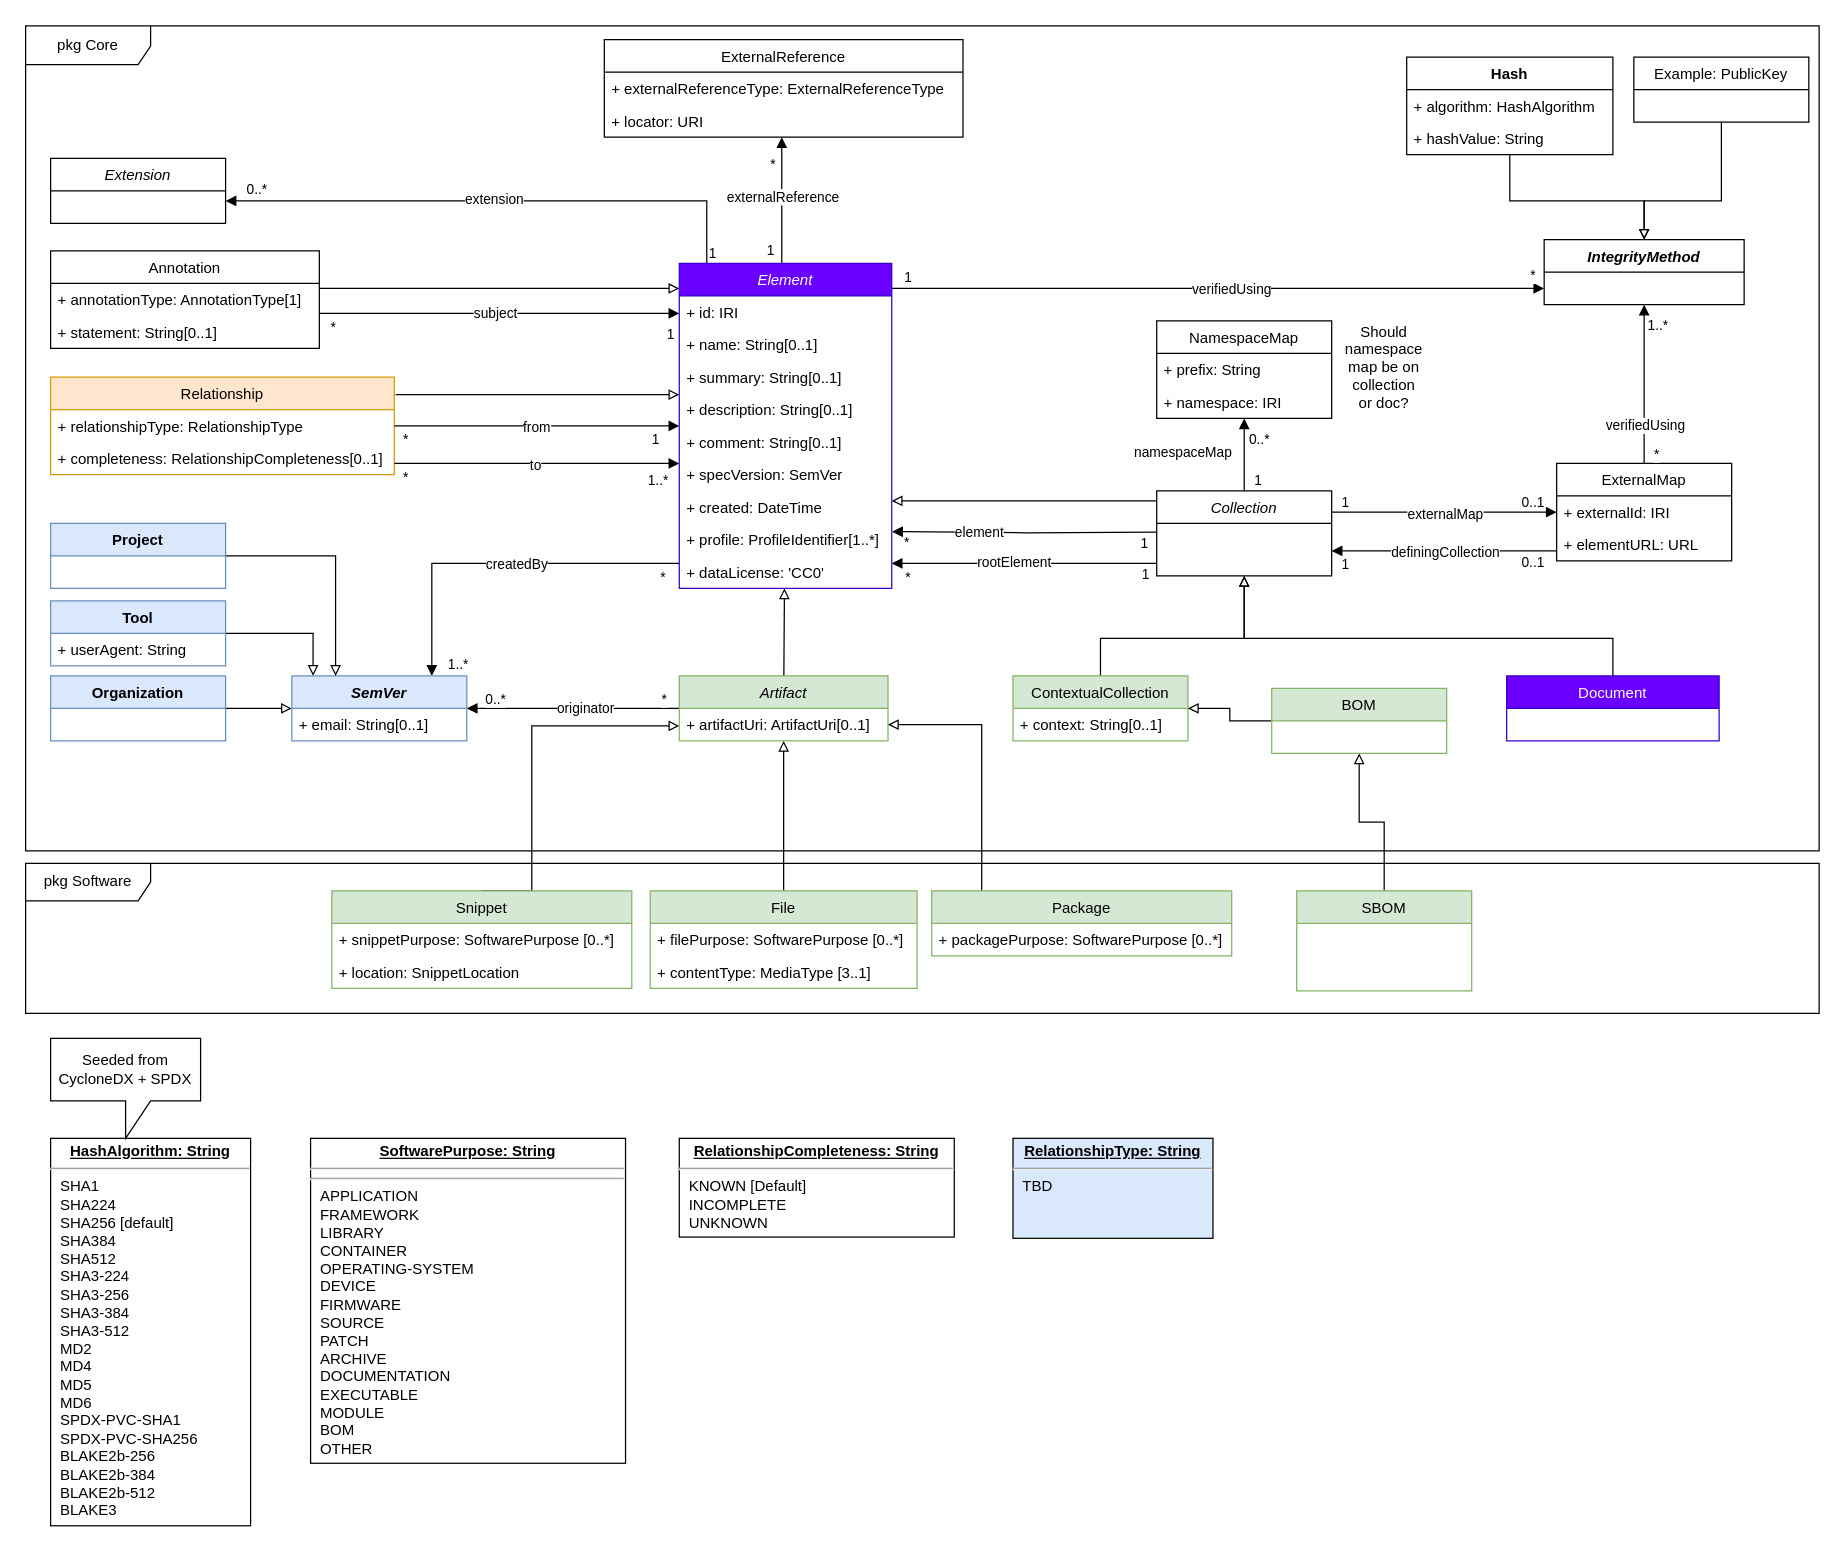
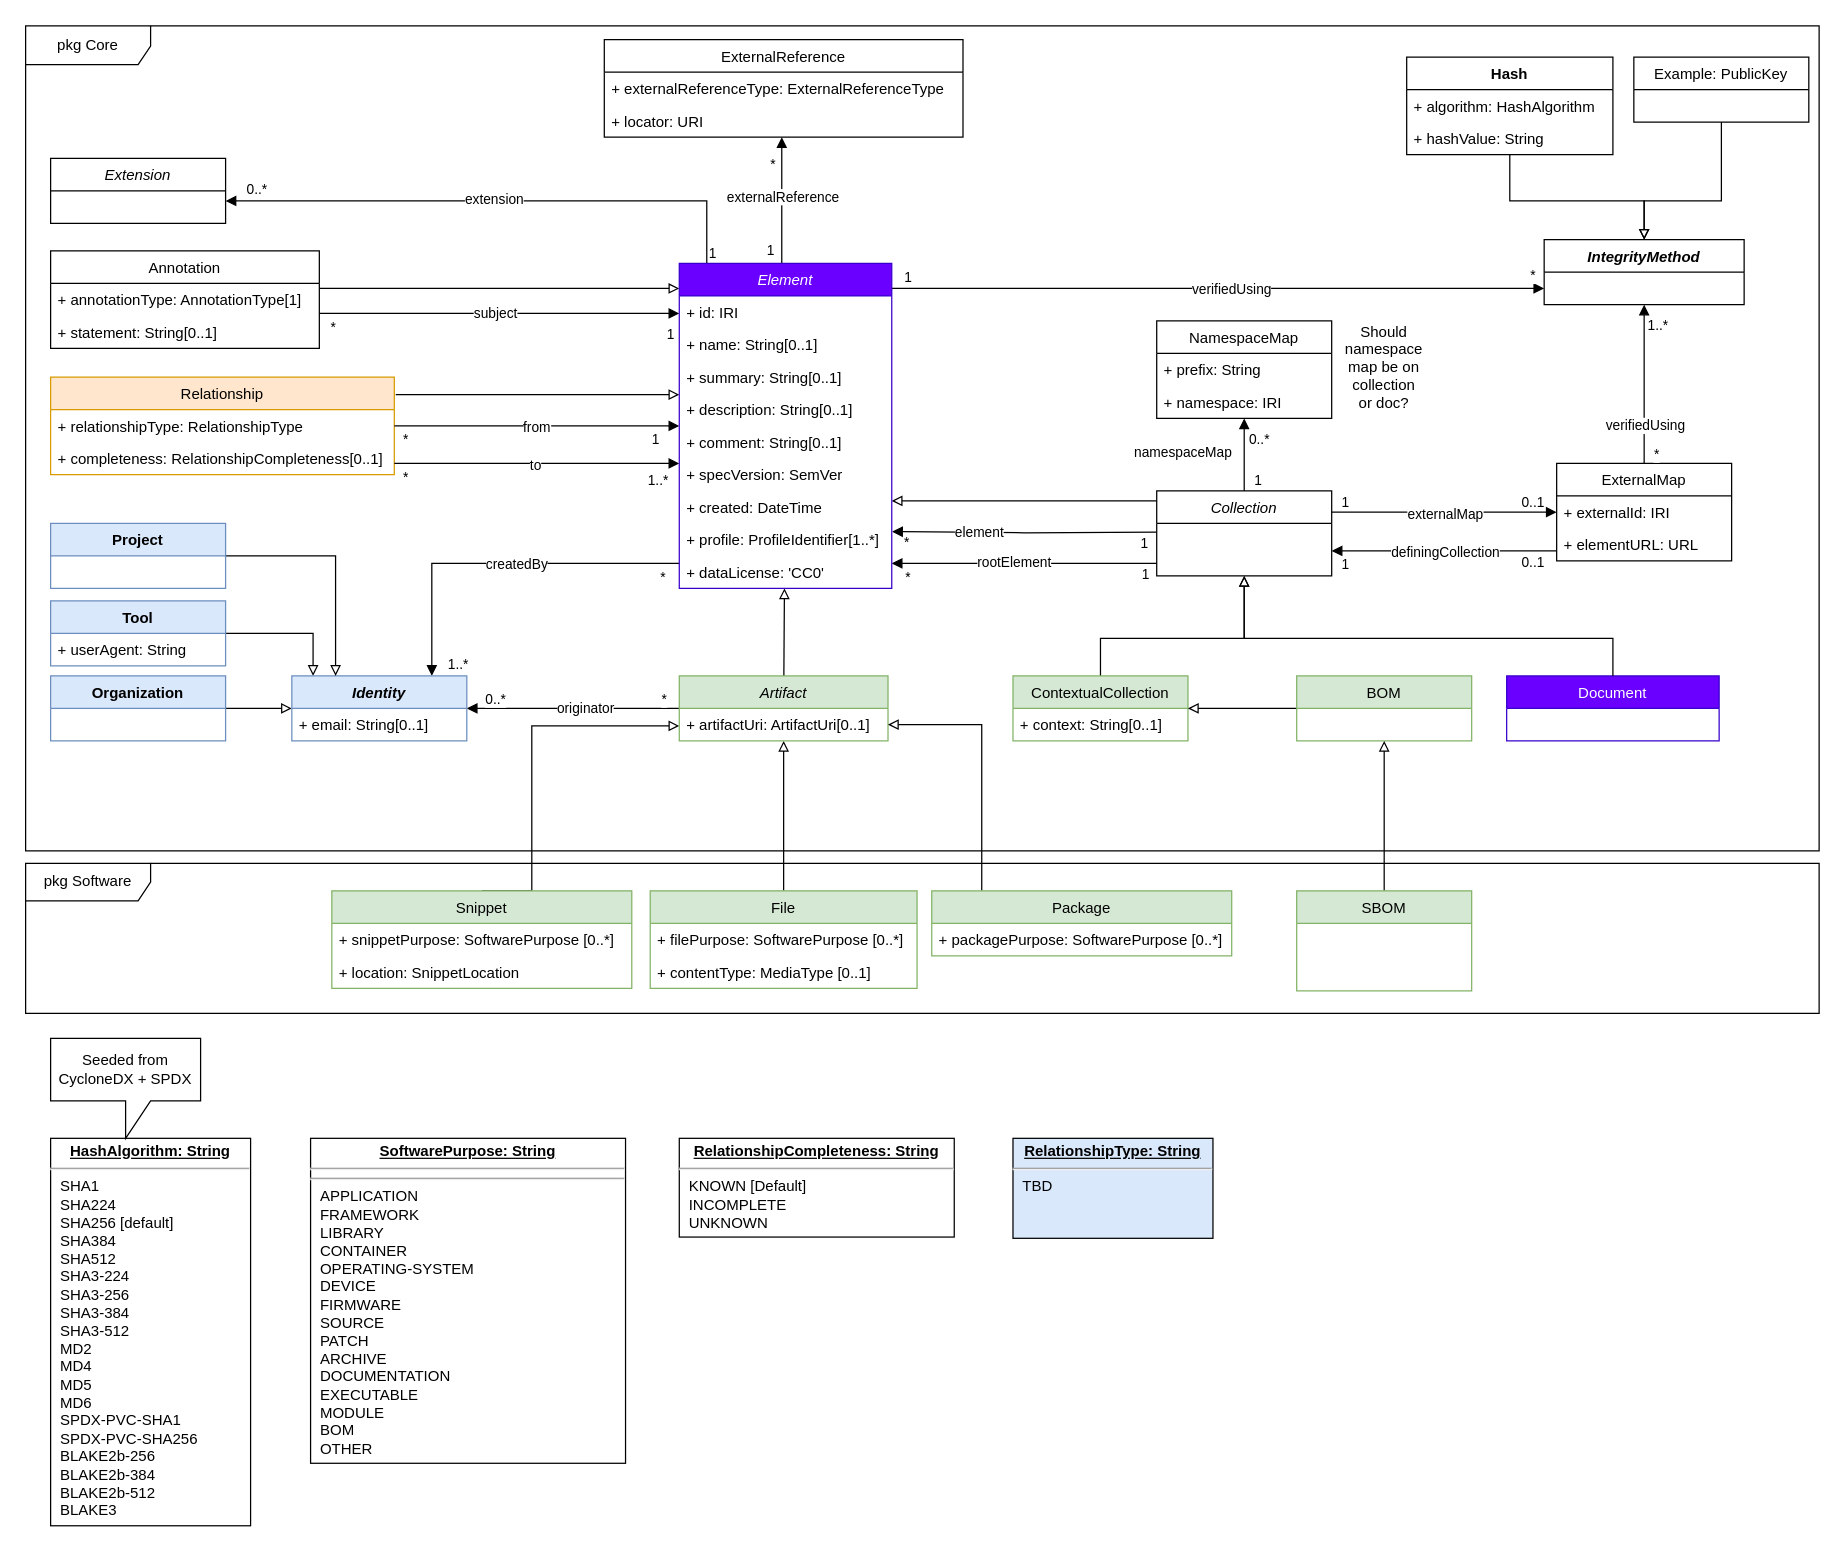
(379, 693) -> (379, 693)
(1359, 721) -> (1384, 708)
(774, 973) -> (774, 973)
